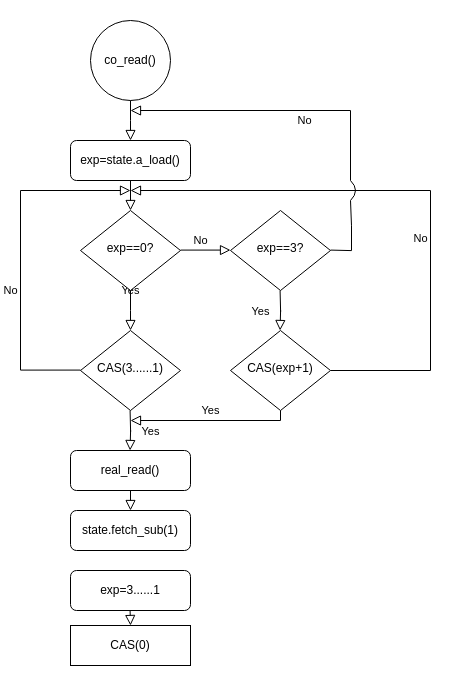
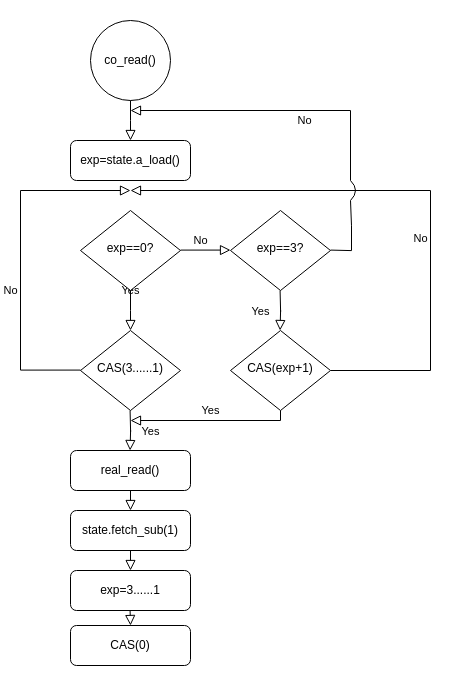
(131, 200) -> none
none -> (131, 555)
(131, 646) -> (131, 646)
